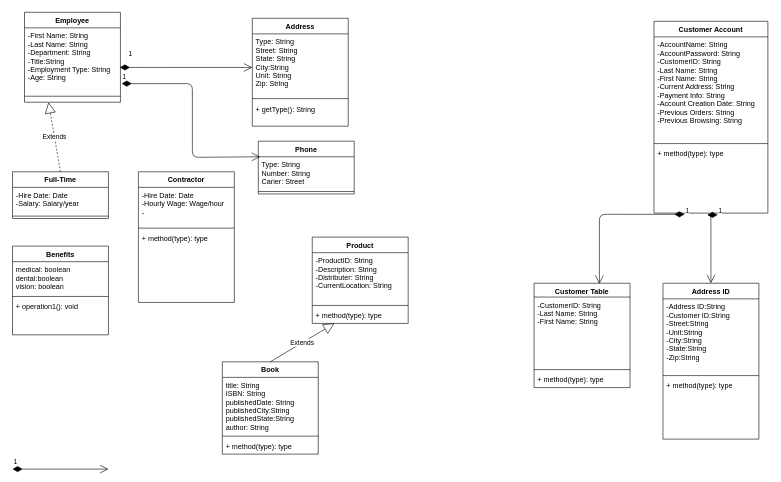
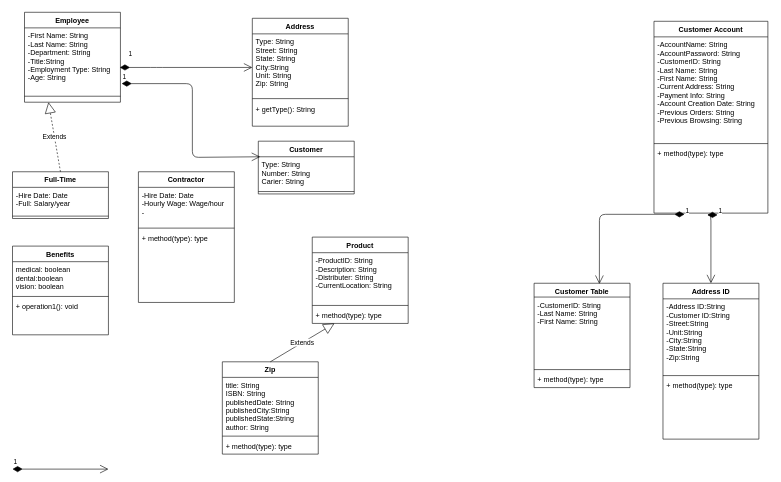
(306, 149) -> (306, 149)
(283, 165) -> (283, 165)
(44, 196) -> (44, 196)
(270, 370) -> (270, 370)
